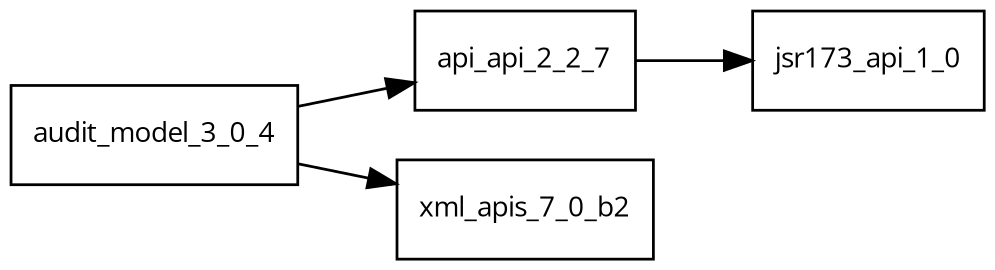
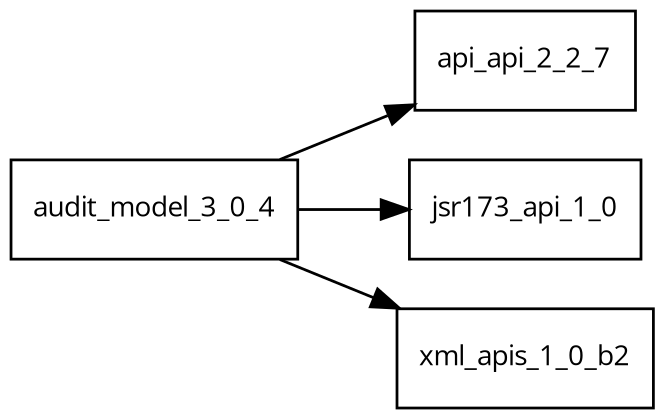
(680, 61) -> (340, 210)
(525, 210) -> (525, 358)
